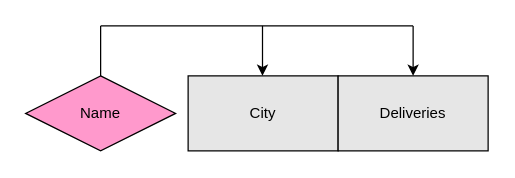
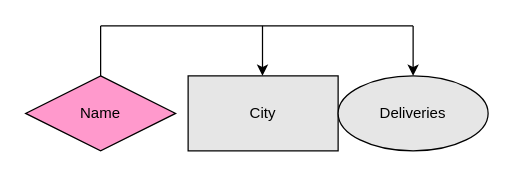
(413, 113) -> (413, 113)
